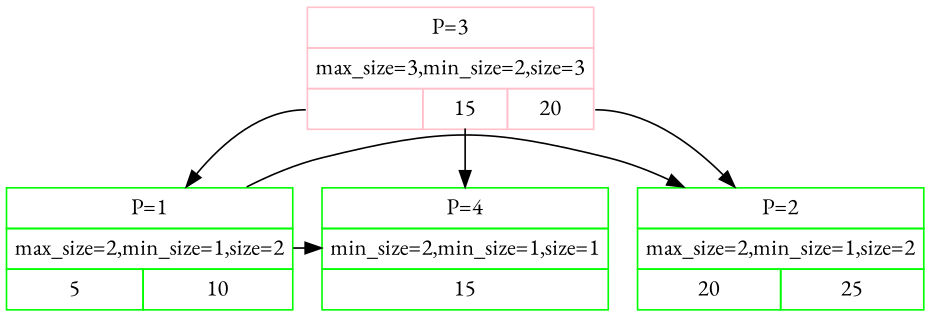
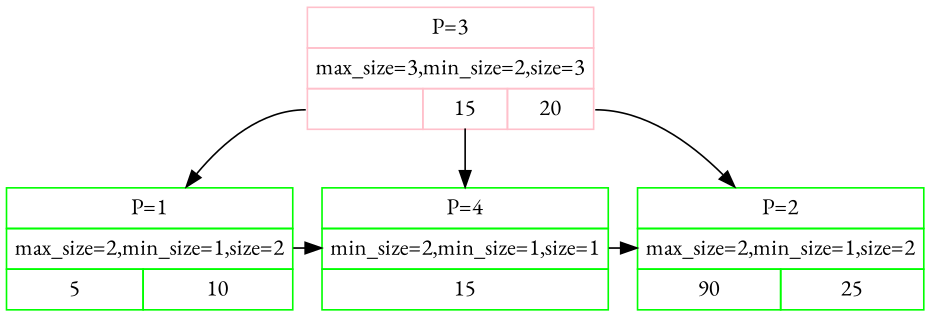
(446, 136) -> (615, 248)
(709, 289) -> (709, 289)
